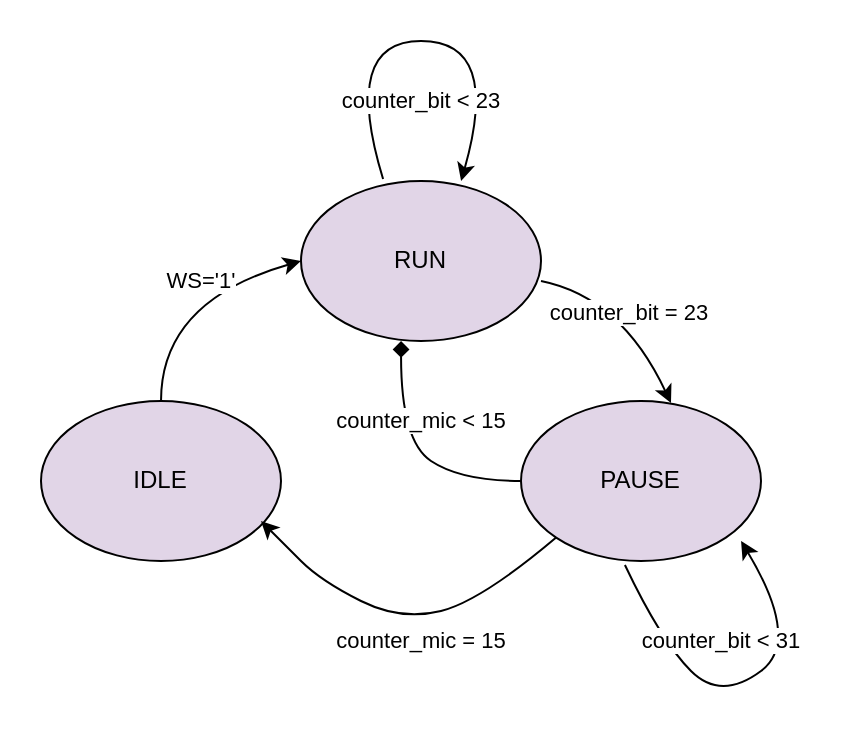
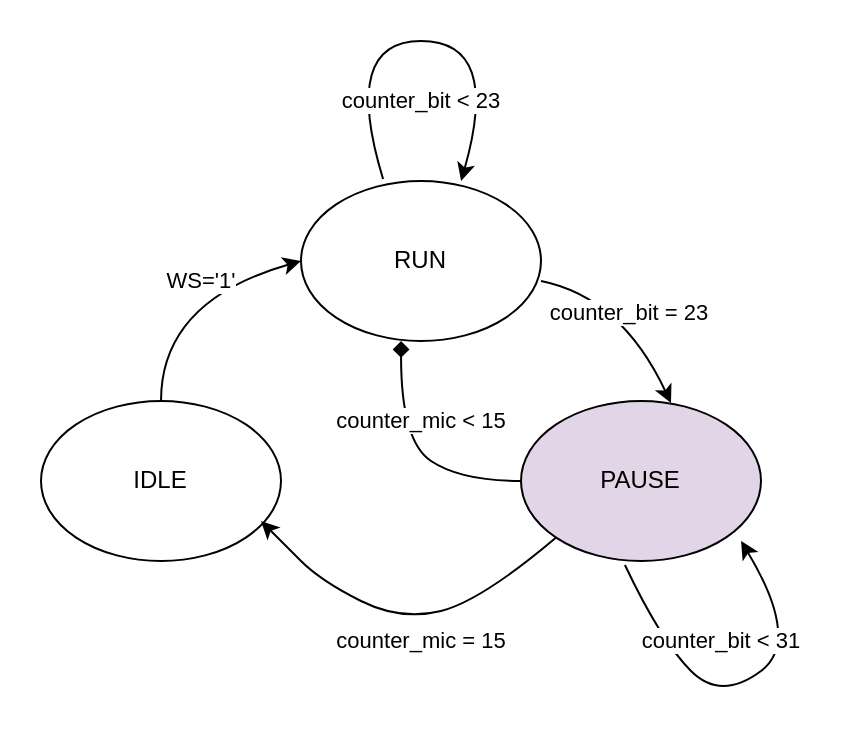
(421, 261) -> (421, 261)
(161, 481) -> (161, 481)
